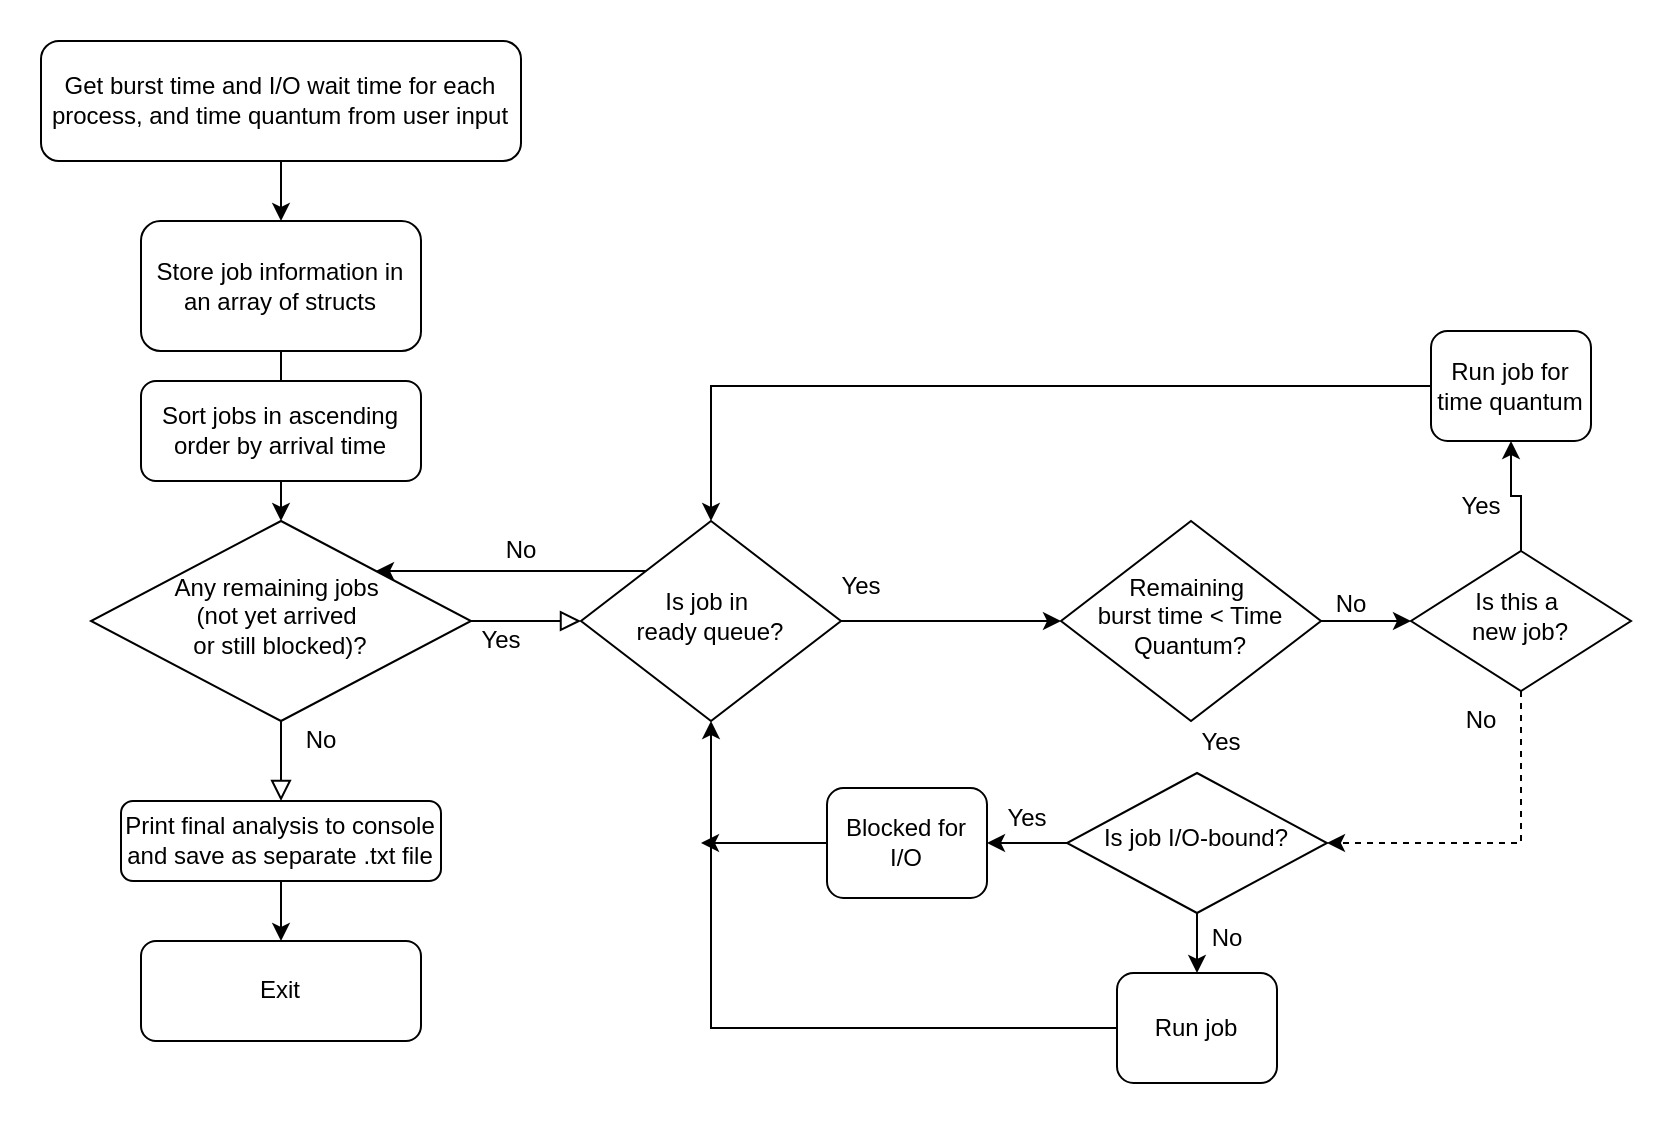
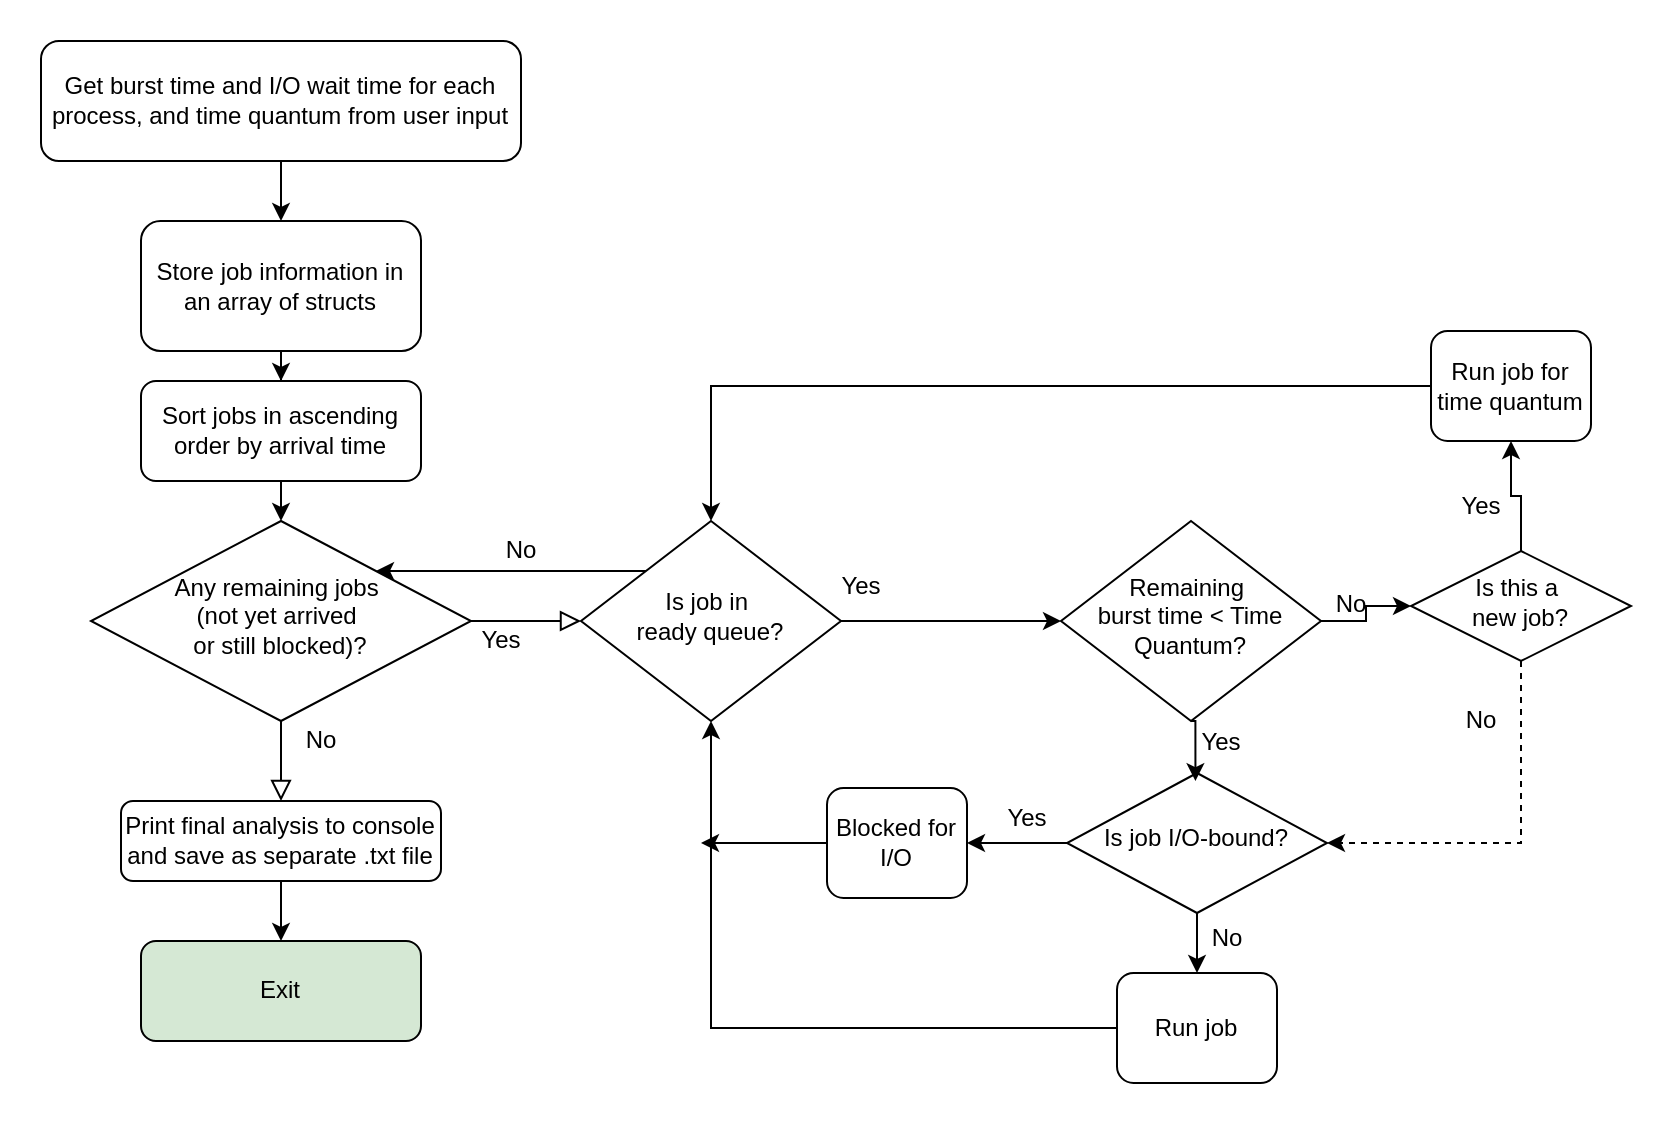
(281, 371) -> (281, 366)
(1521, 621) -> (1521, 606)
none -> (1195, 742)
(907, 843) -> (897, 843)
(281, 991) -> (281, 991)
